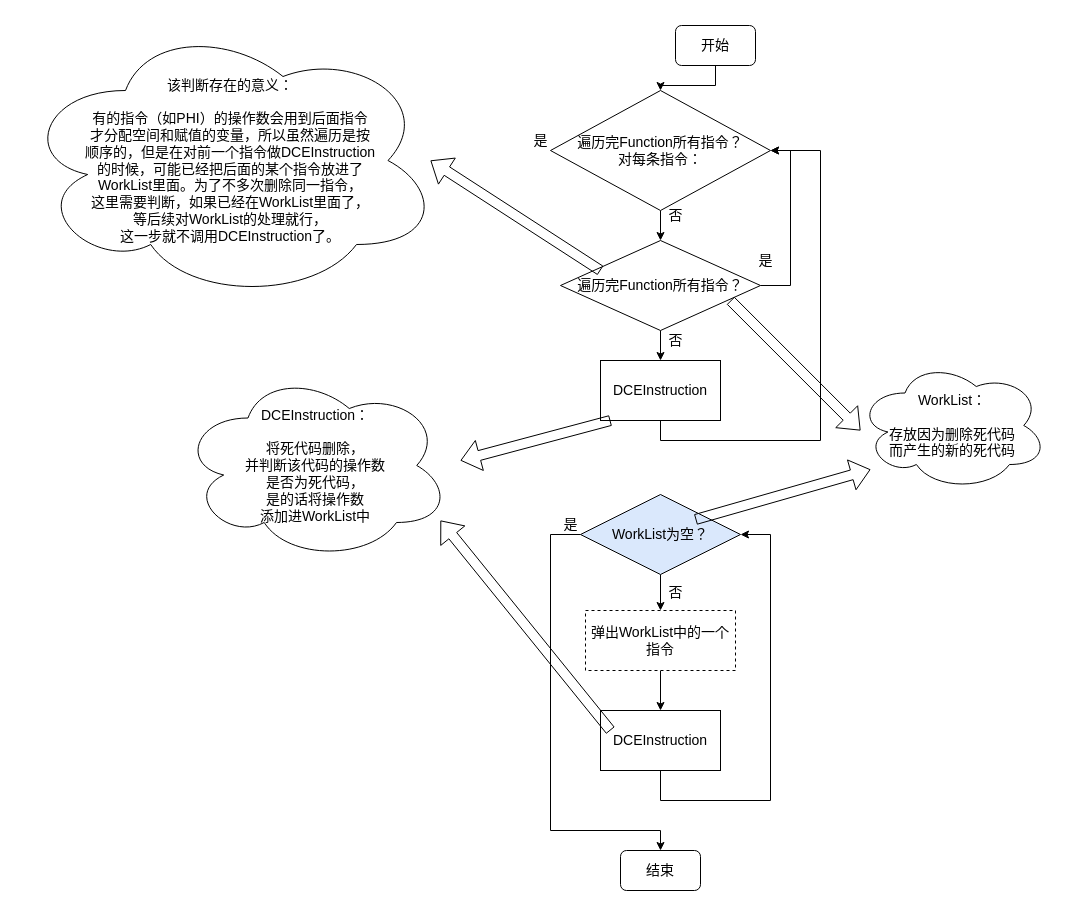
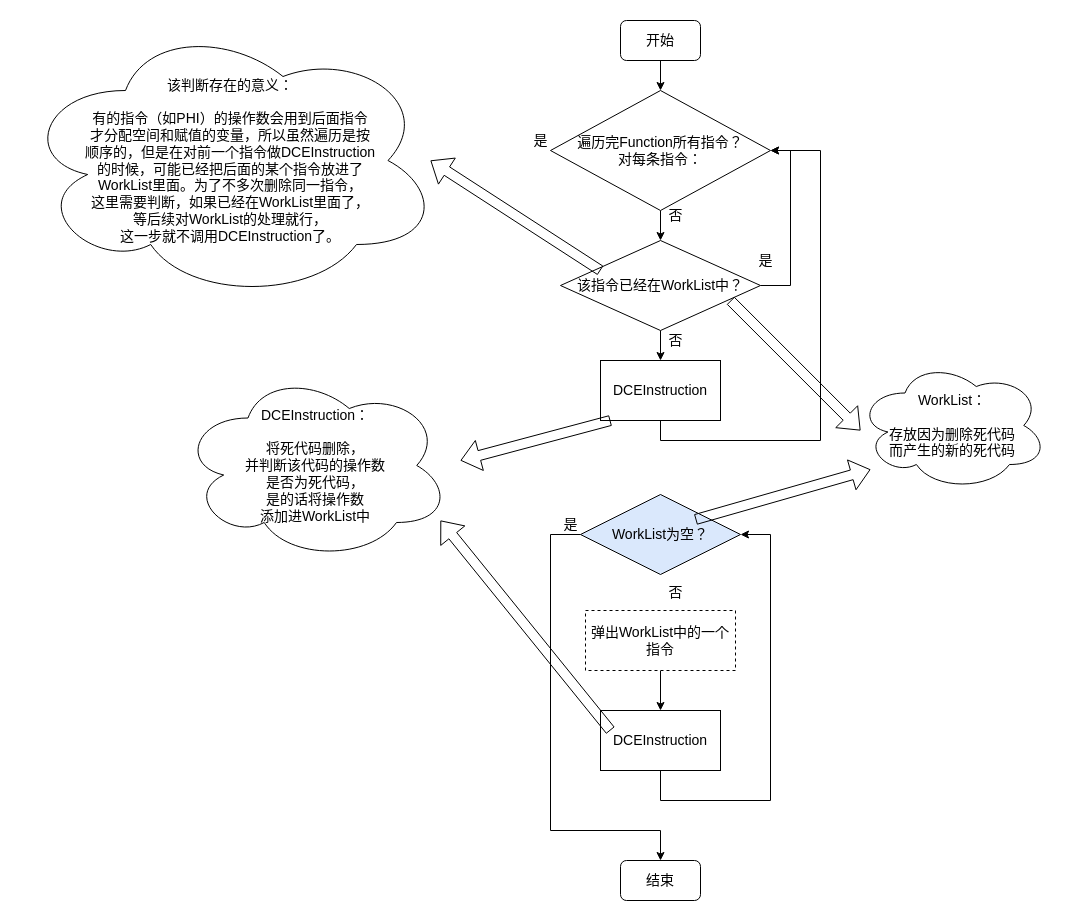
(716, 46) -> (661, 41)
(661, 286) -> (661, 286)
(661, 589) -> none
(661, 871) -> (661, 881)
